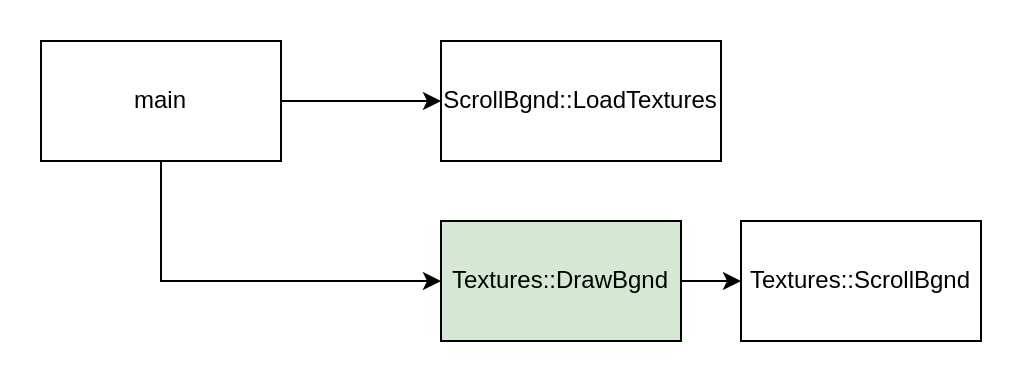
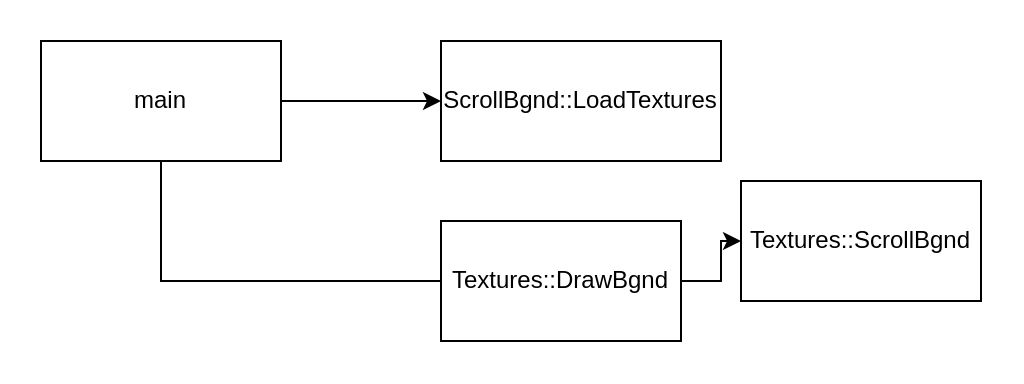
(426, 281) -> (431, 281)
(561, 281) -> (561, 281)
(861, 281) -> (861, 241)
